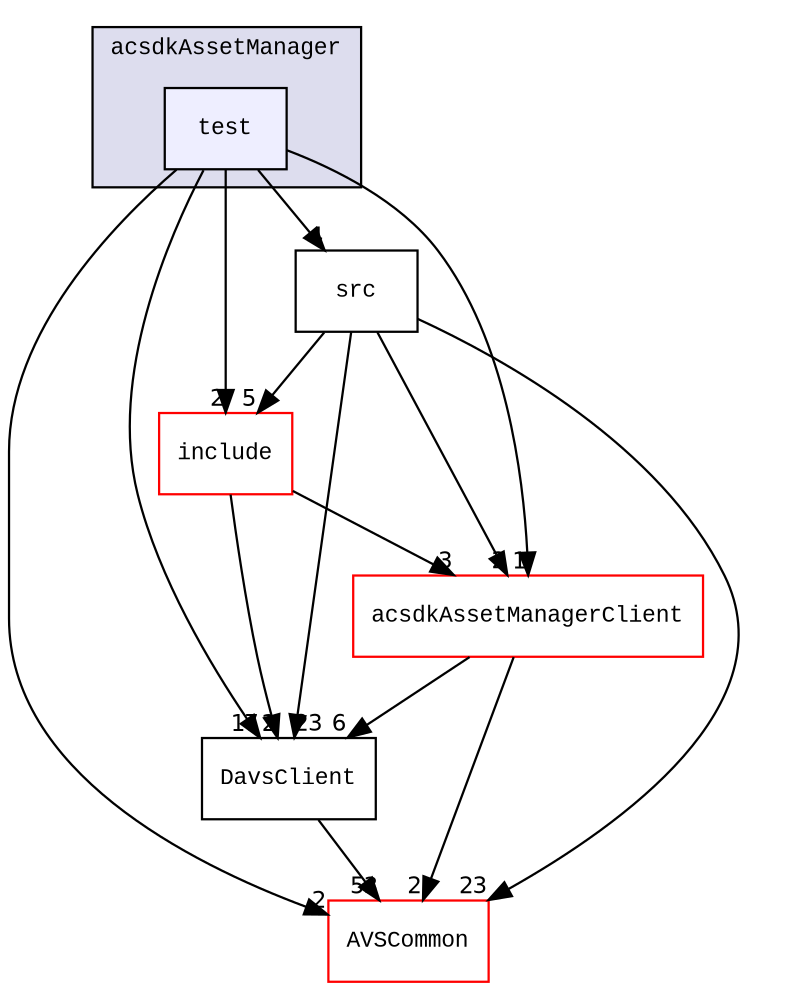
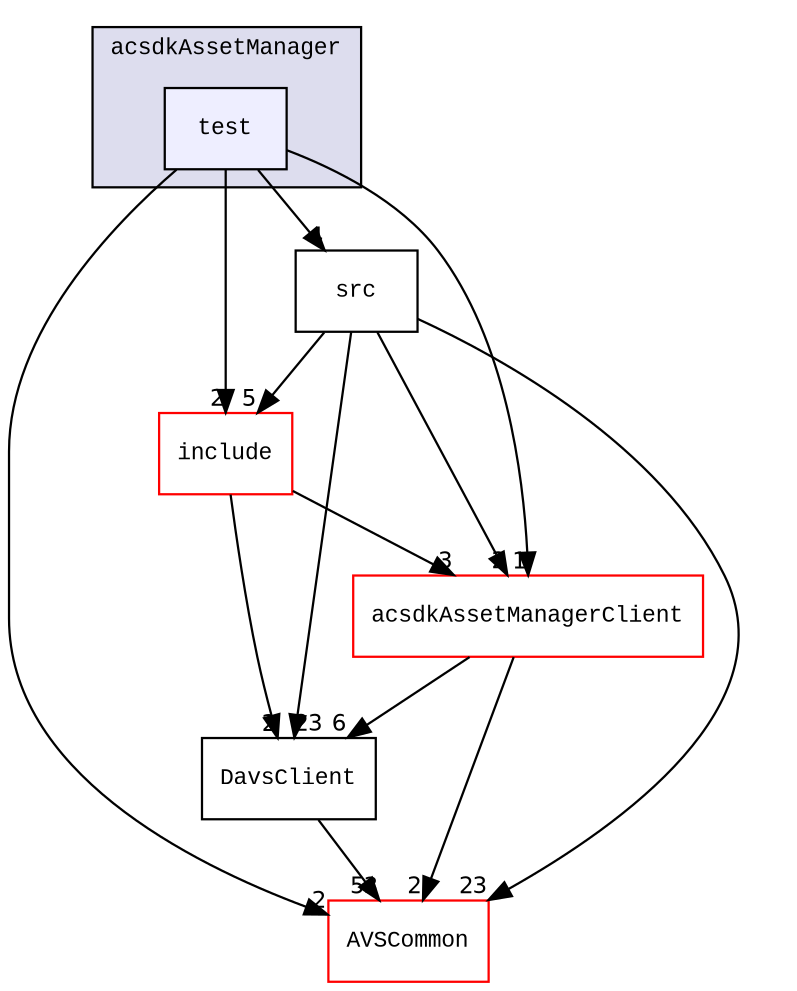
(131, 452) -> none
